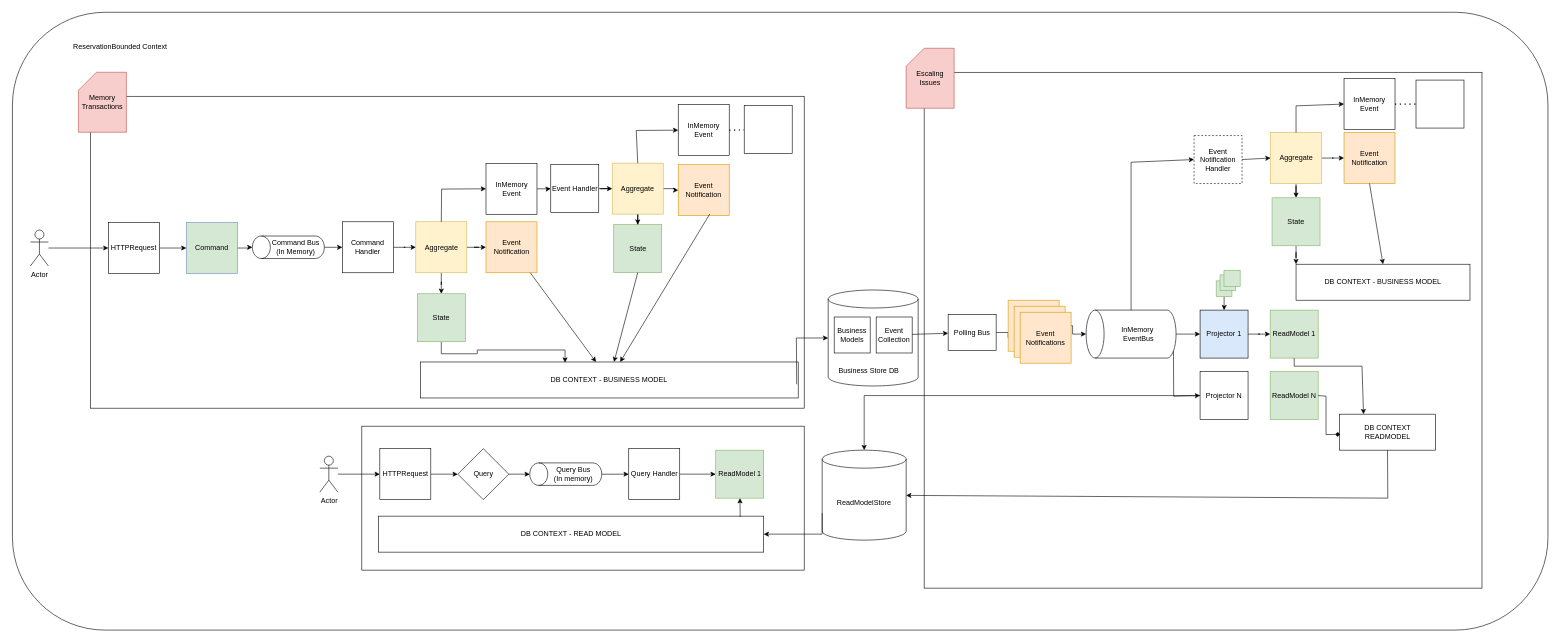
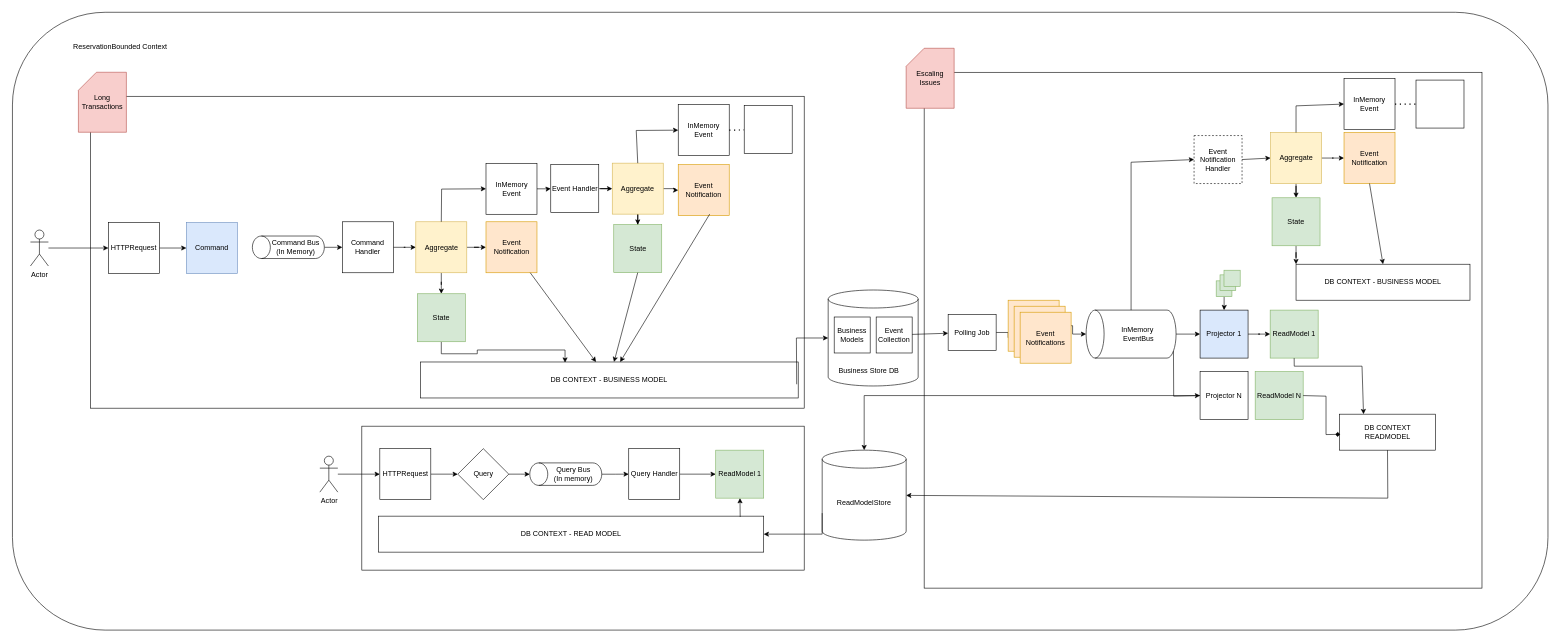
(102, 102) -> (102, 102)
(212, 248) -> (212, 248)
(248, 248) -> none
(972, 333) -> (972, 333)
(1294, 396) -> (1279, 396)
